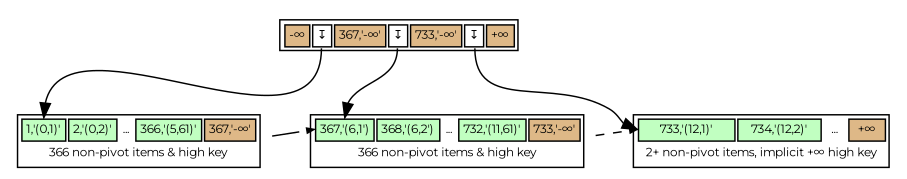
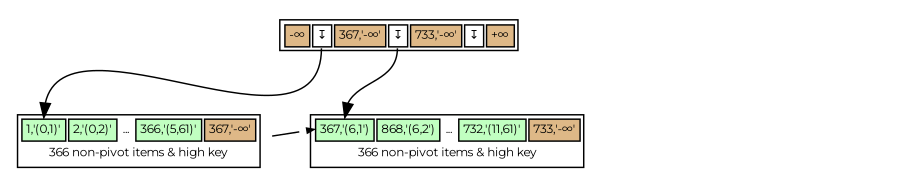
(408, 129) -> (408, 129)
(761, 141) -> none
